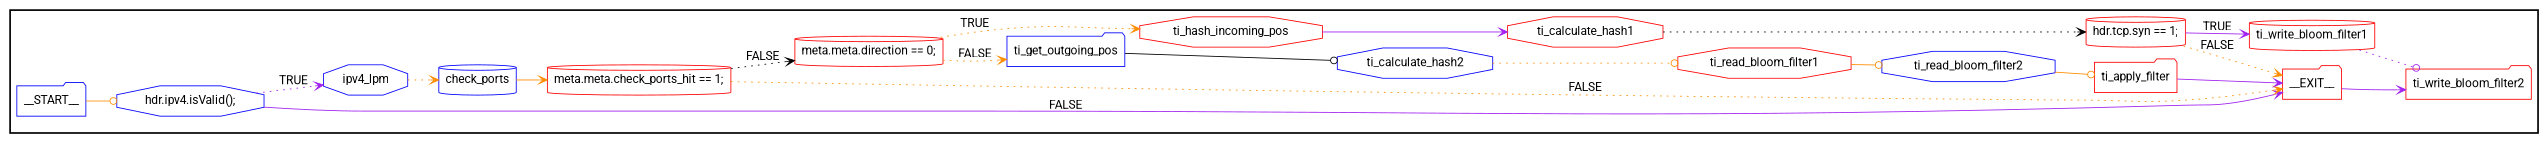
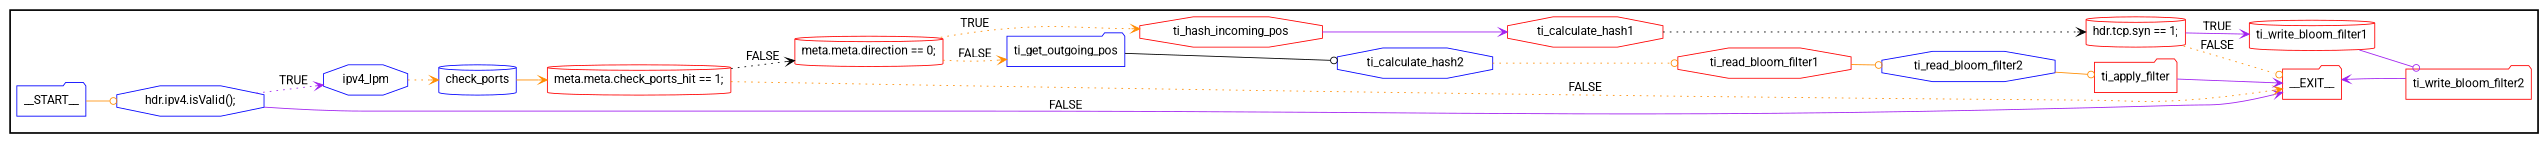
(2386, 58) -> (2386, 58)
(2229, 60) -> (2229, 60)
(2369, 90) -> (2378, 79)
